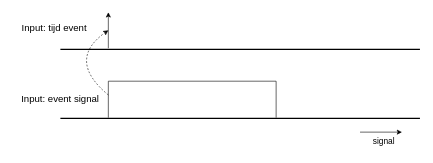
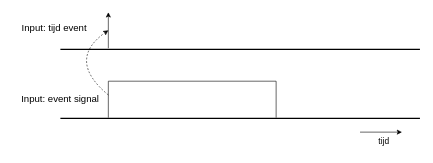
(384, 141) -> (384, 141)
